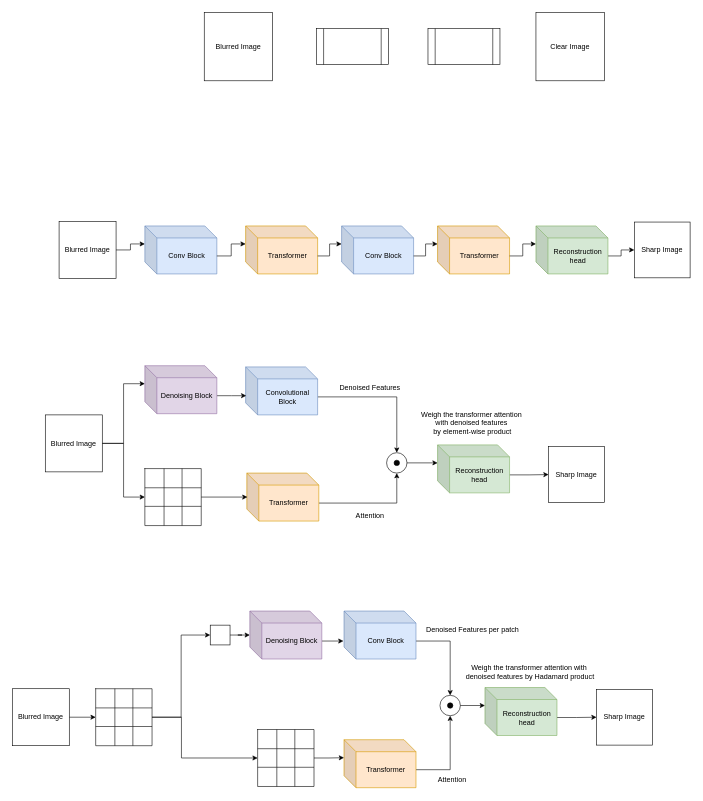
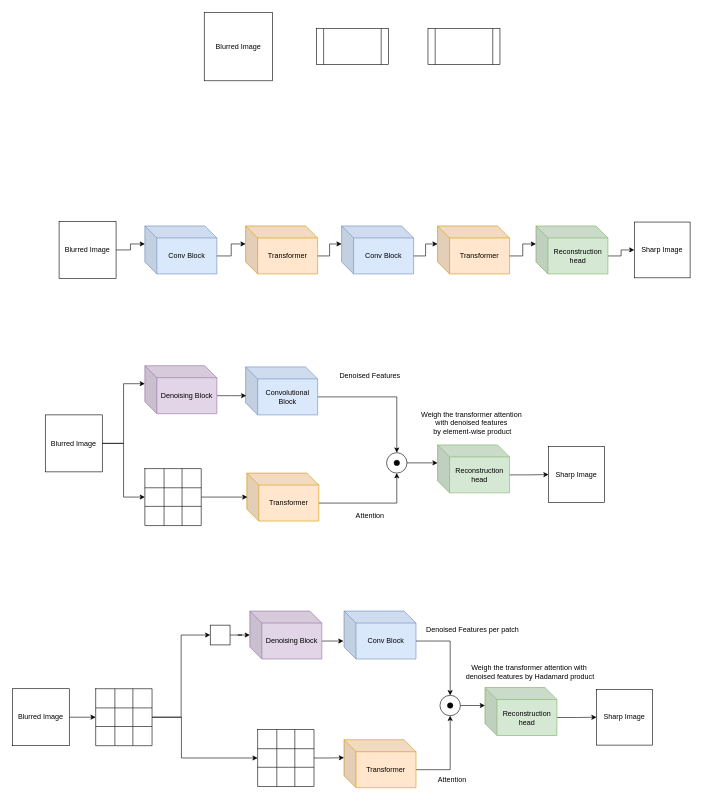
(570, 47) -> none
(370, 388) -> (370, 376)
